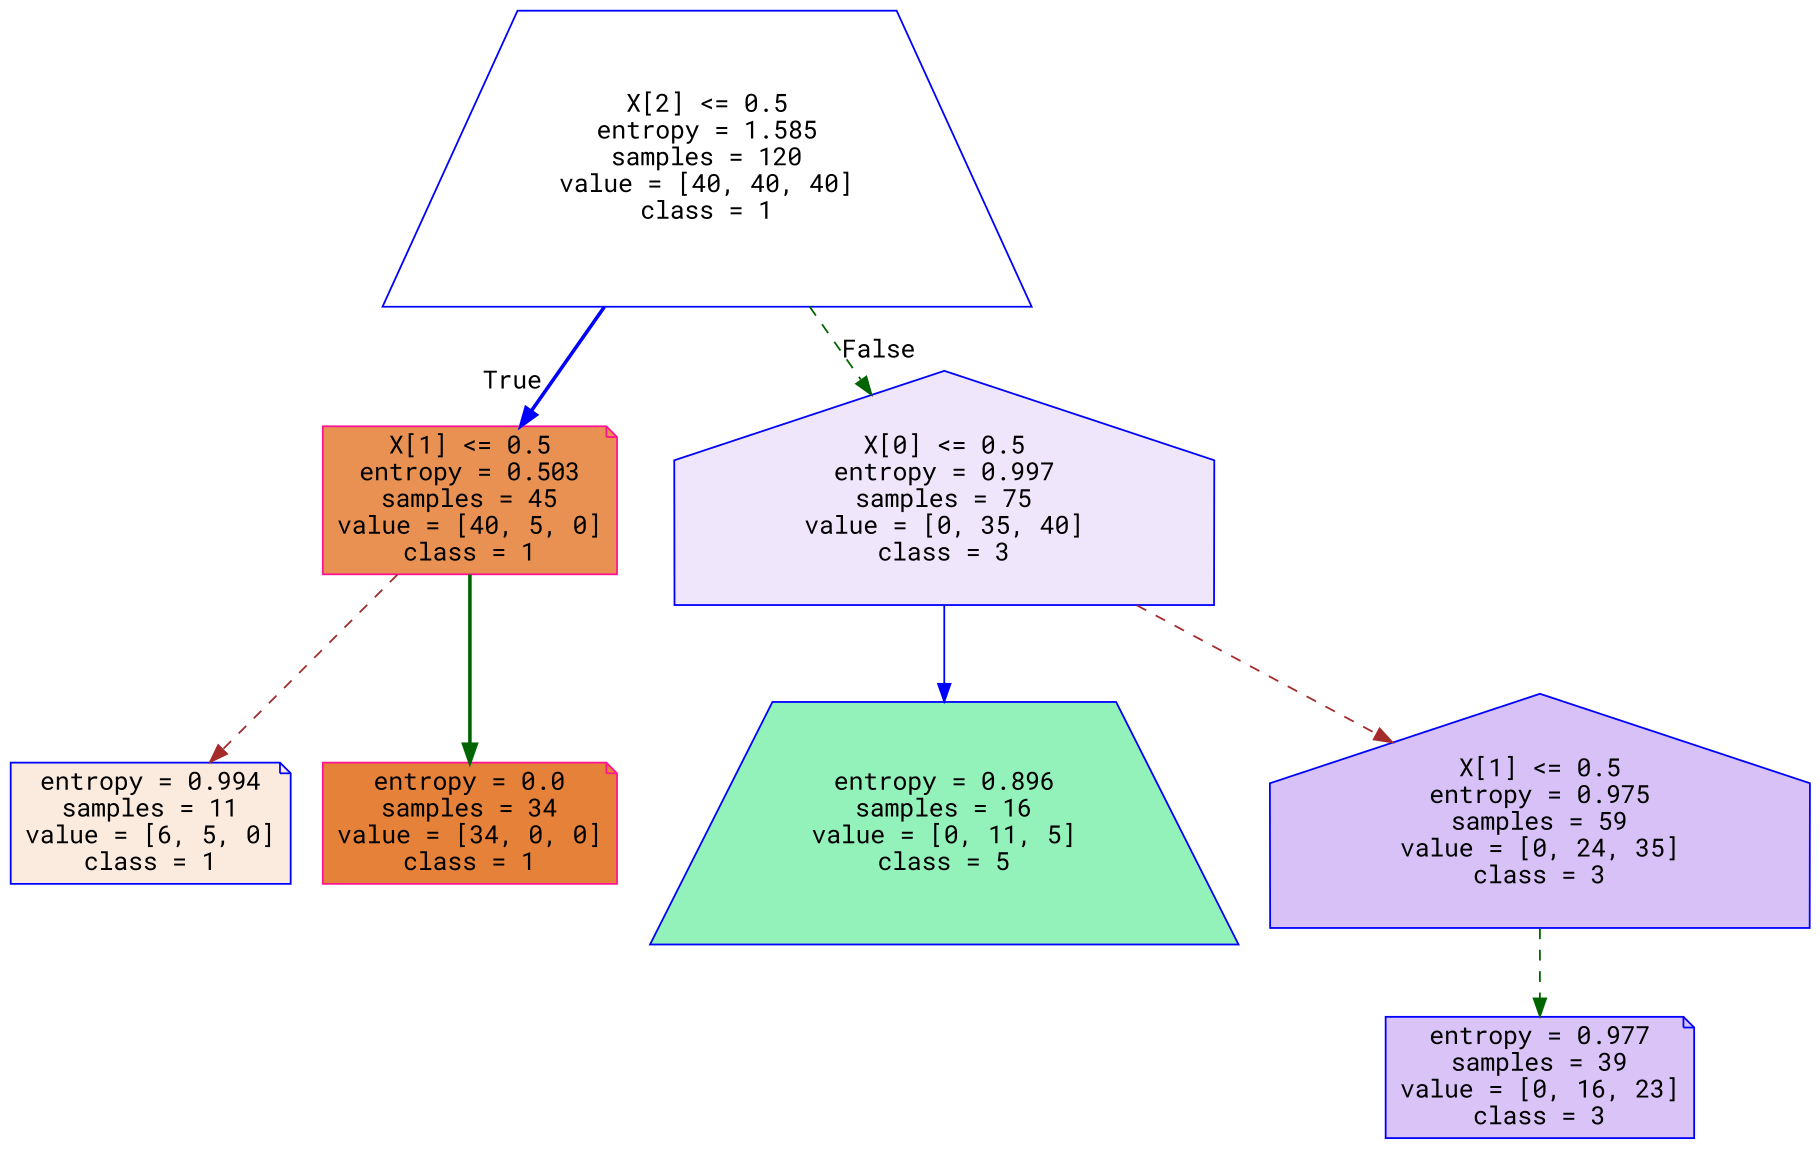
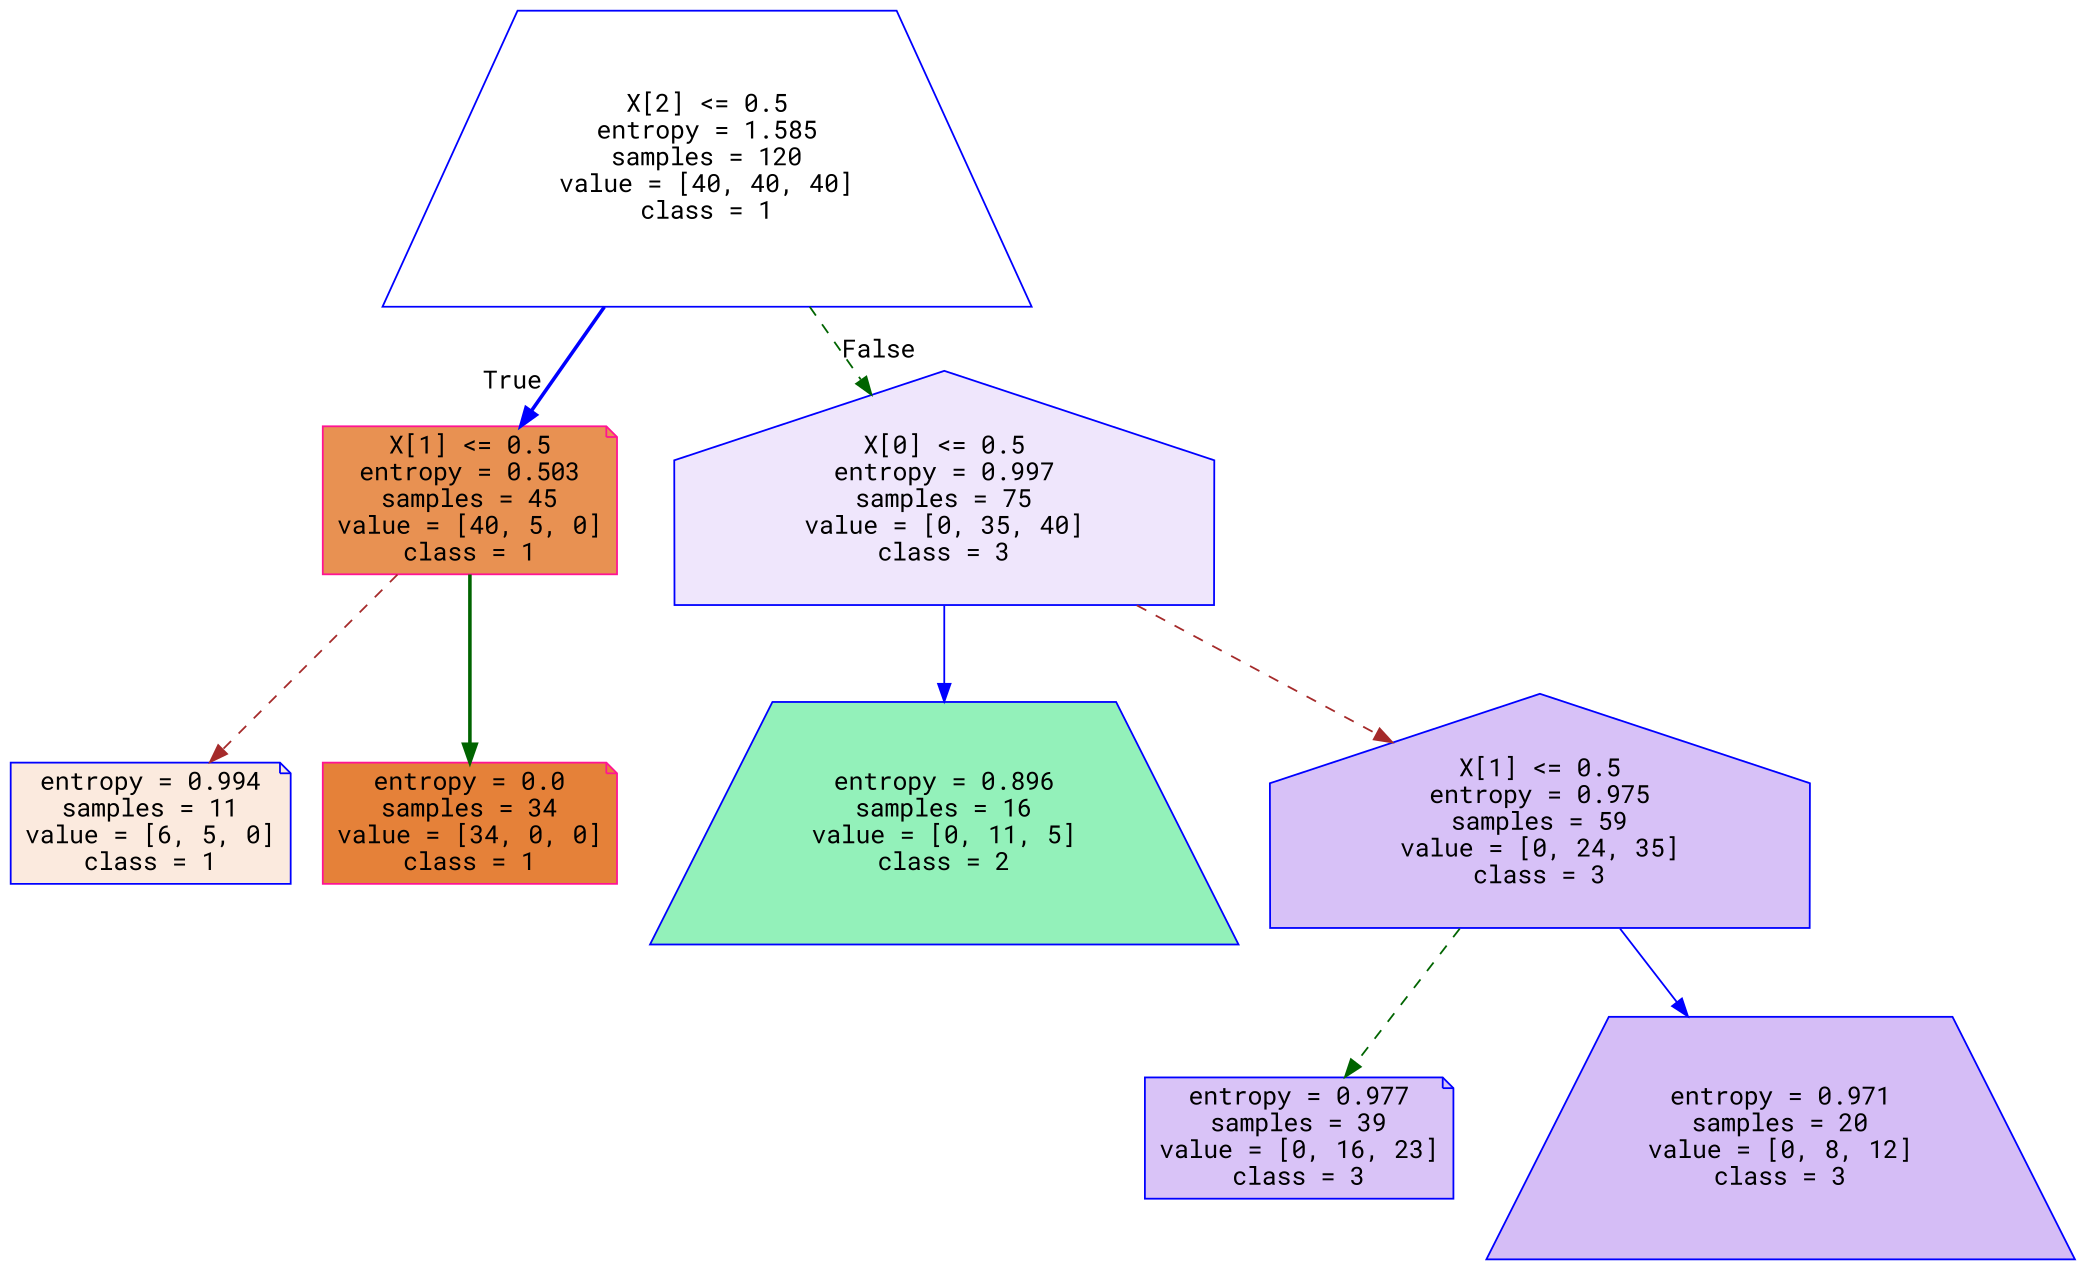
(944, 823) -> (944, 823)
none -> (1781, 1138)
